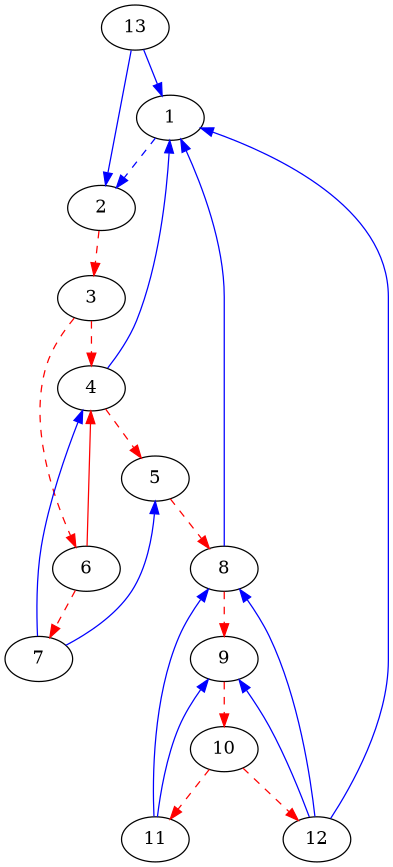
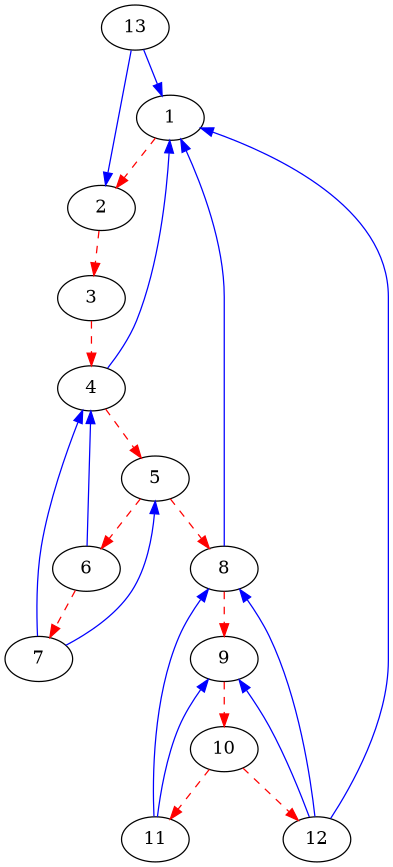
(140, 158) -> (140, 158)
(41, 425) -> (125, 519)
(89, 485) -> (89, 485)
